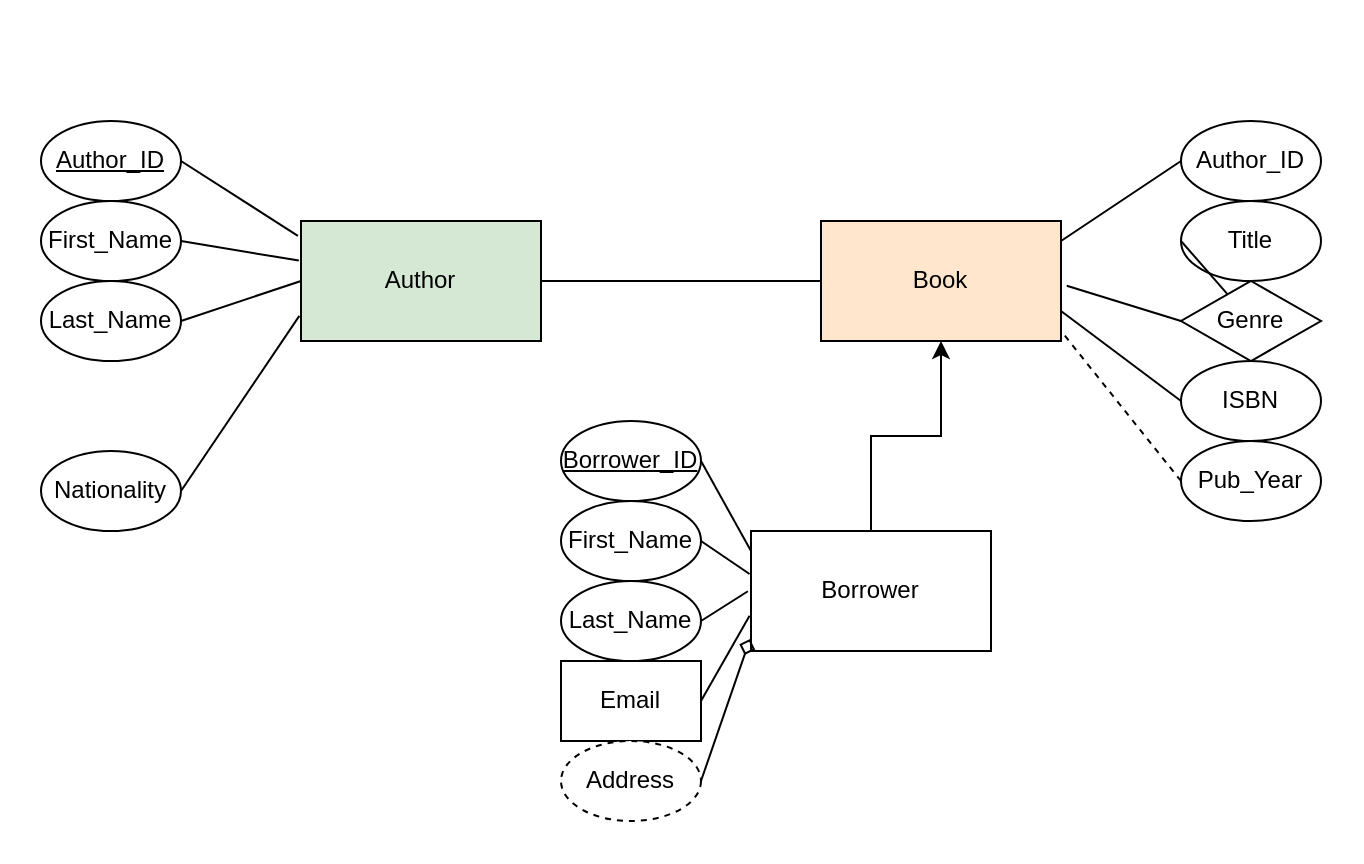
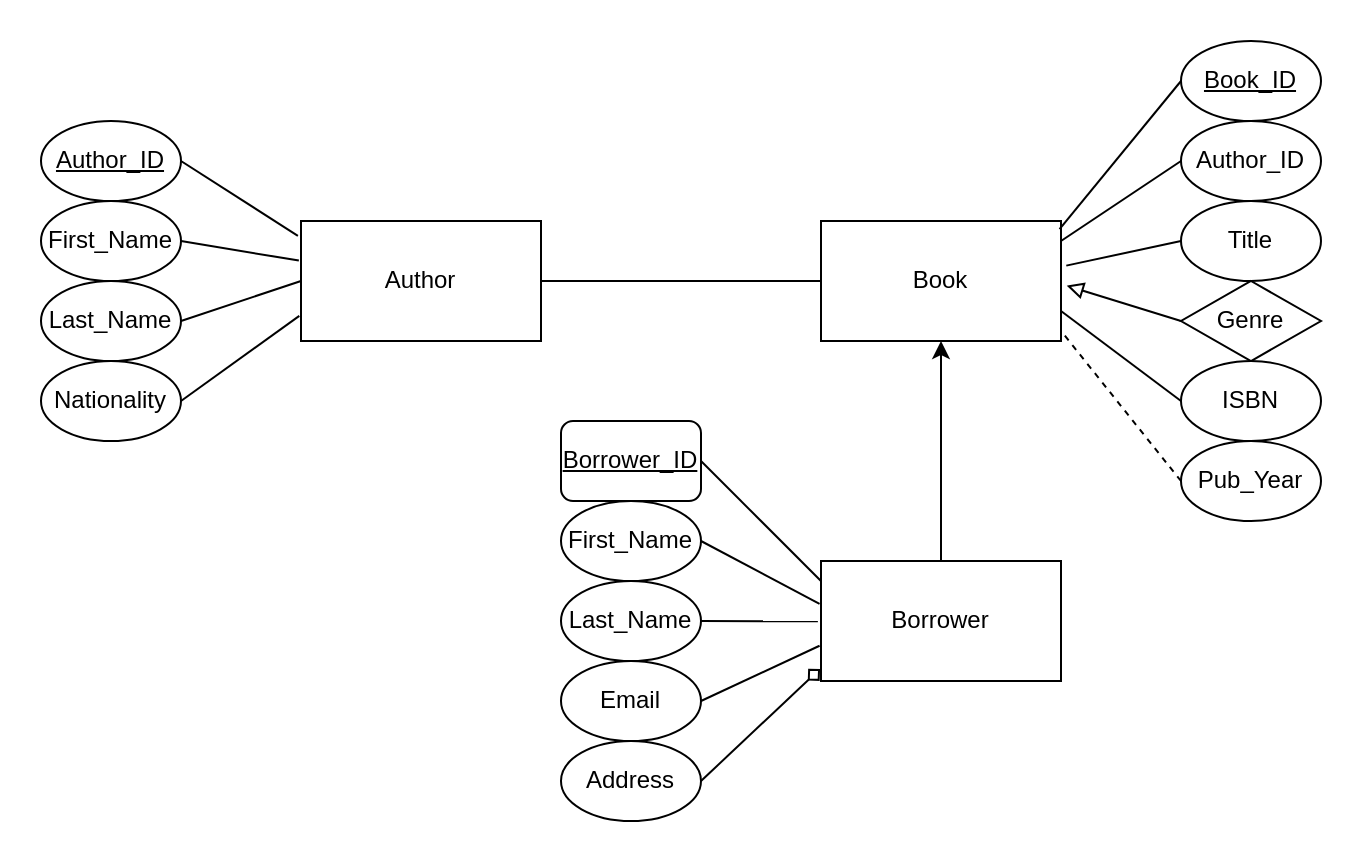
none -> (1251, 81)
none -> (1121, 155)
(1204, 268) -> (1124, 253)
(421, 281) -> (421, 281)
(941, 281) -> (941, 281)
(1076, 289) -> (1084, 291)
(631, 461) -> (631, 461)
(111, 491) -> (111, 401)
(871, 591) -> (941, 621)
(631, 701) -> (631, 701)
(631, 781) -> (631, 781)
